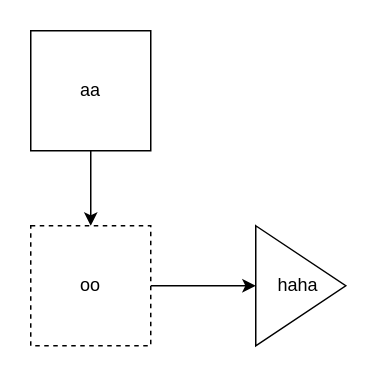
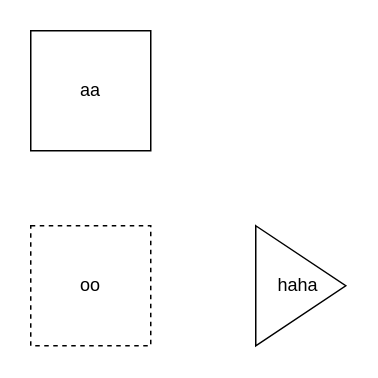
(91, 183) -> none
(198, 286) -> none
